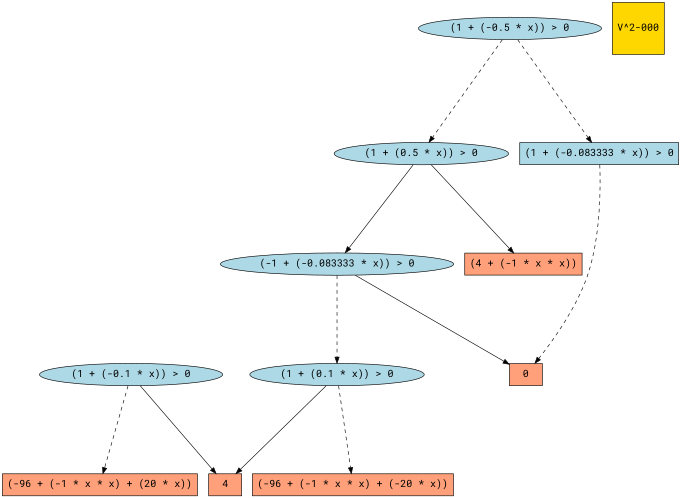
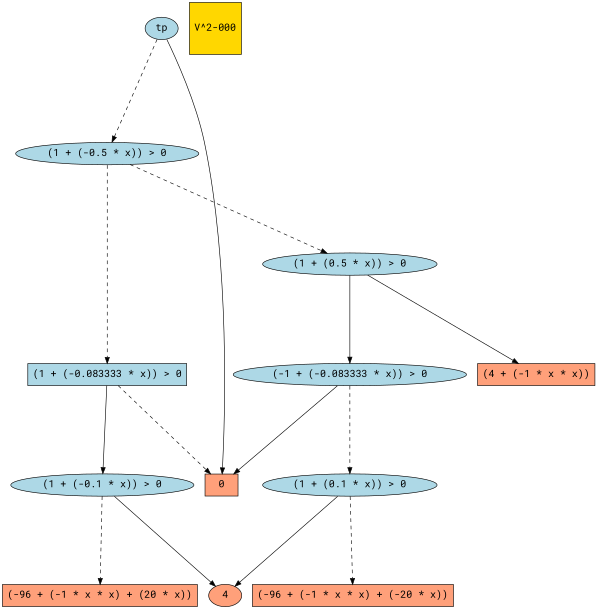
none -> (162, 28)
none -> (105, 427)
(225, 485) -> (225, 596)
